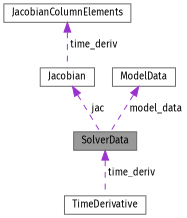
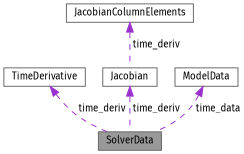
(96, 109) -> (155, 109)
(155, 109) -> (217, 109)
(105, 178) -> (79, 117)
